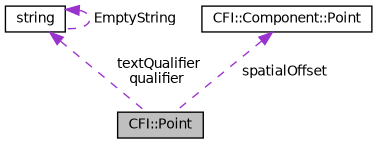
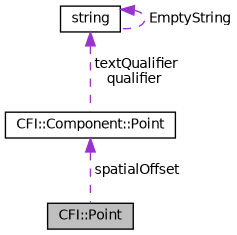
(103, 77) -> (90, 79)
